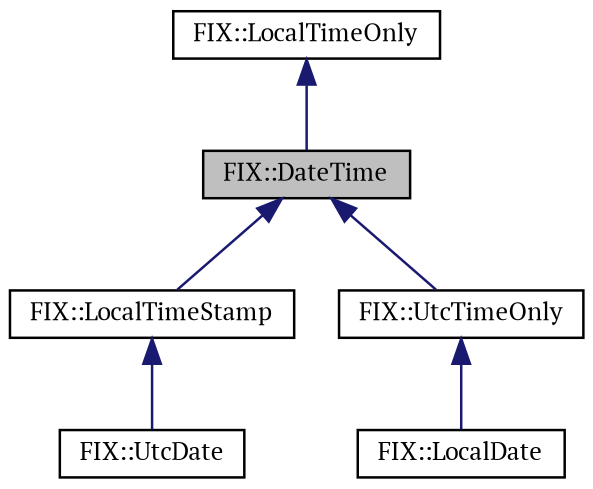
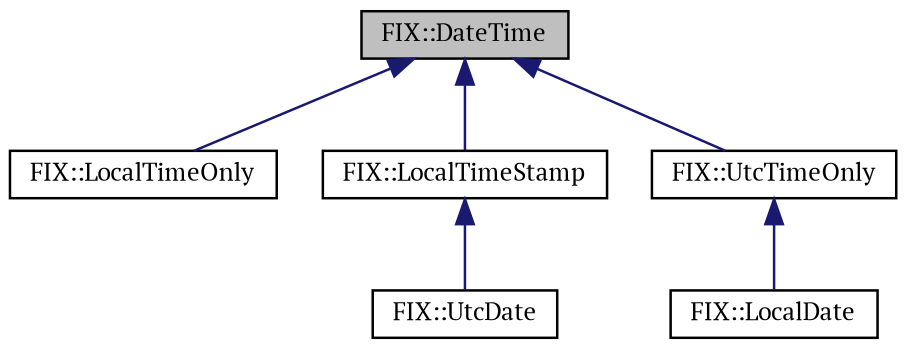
(307, 118) -> (292, 110)
